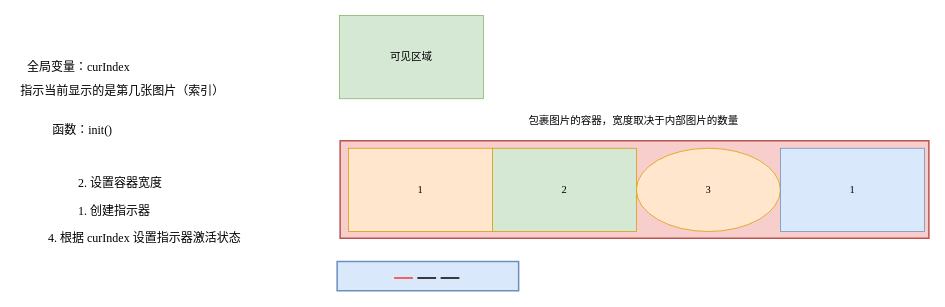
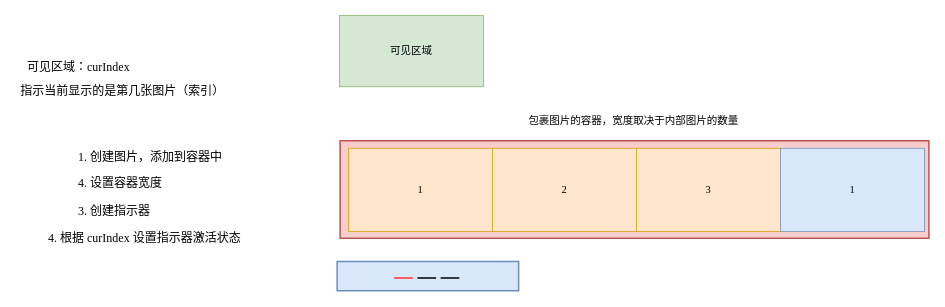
(411, 57) -> (411, 51)
(79, 67) -> (79, 67)
(82, 130) -> none
none -> (158, 156)
(121, 183) -> (121, 183)
(564, 190) -> (564, 190)
(708, 190) -> (708, 190)
(115, 210) -> (115, 210)
